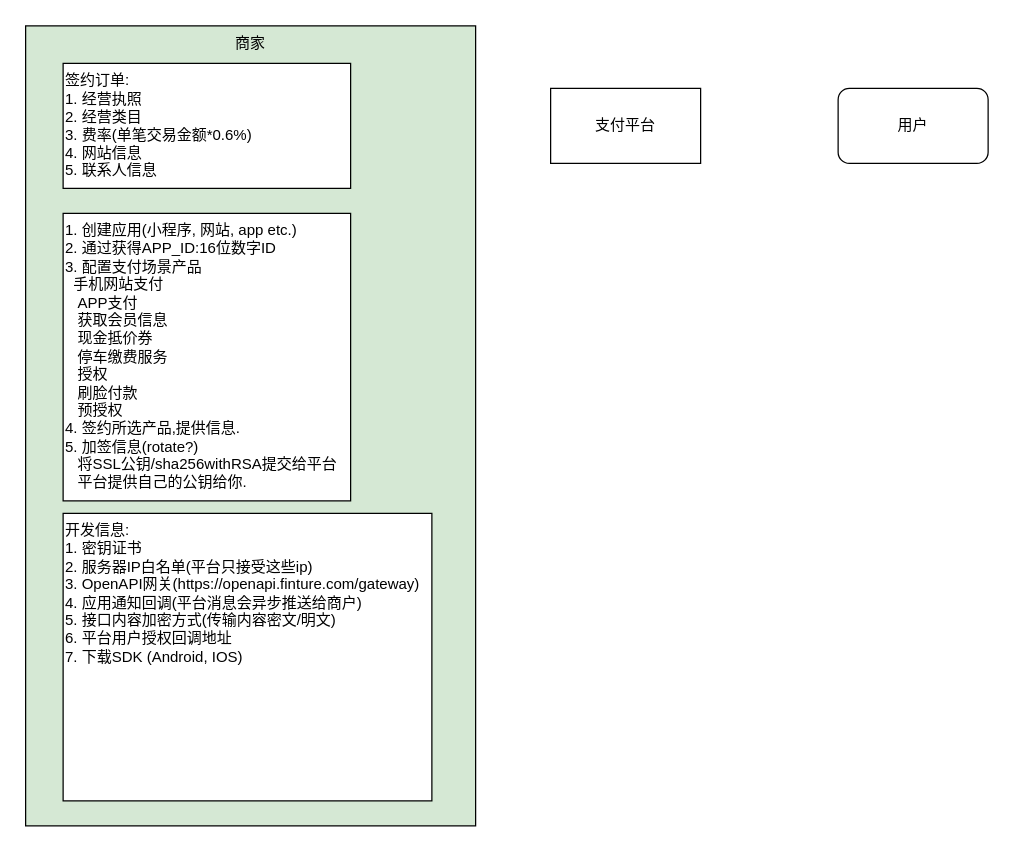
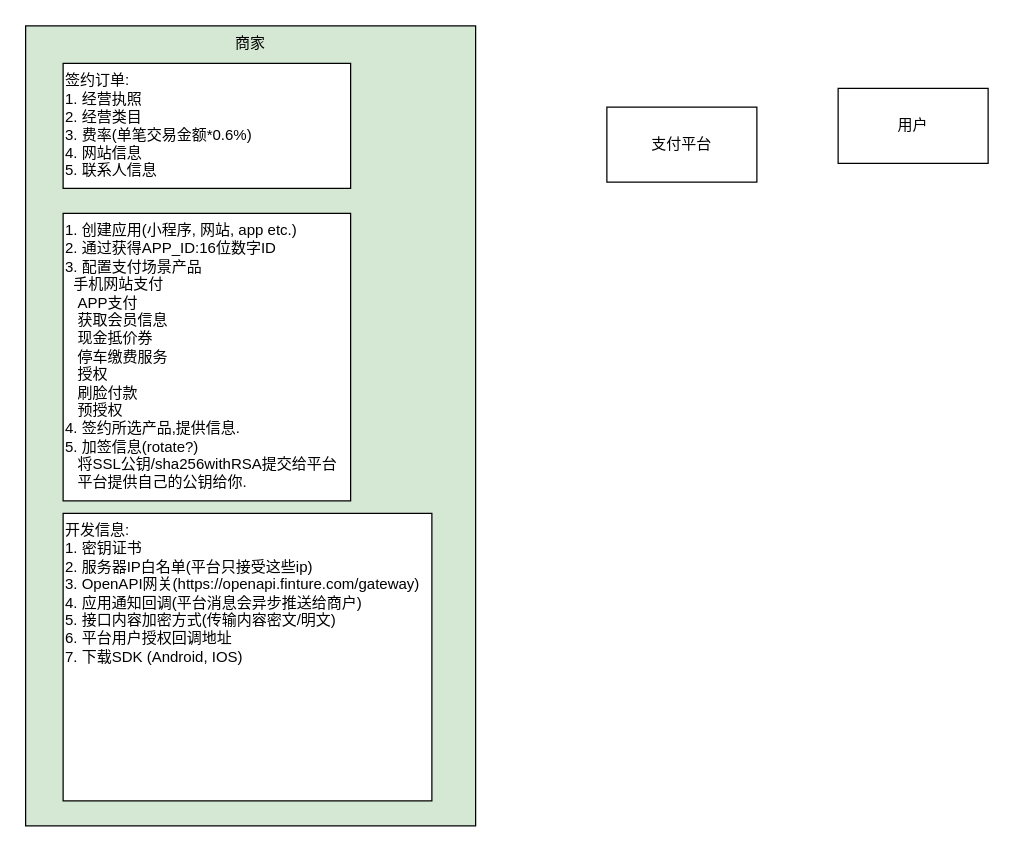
(626, 126) -> (682, 144)
(913, 126) -> (913, 126)
